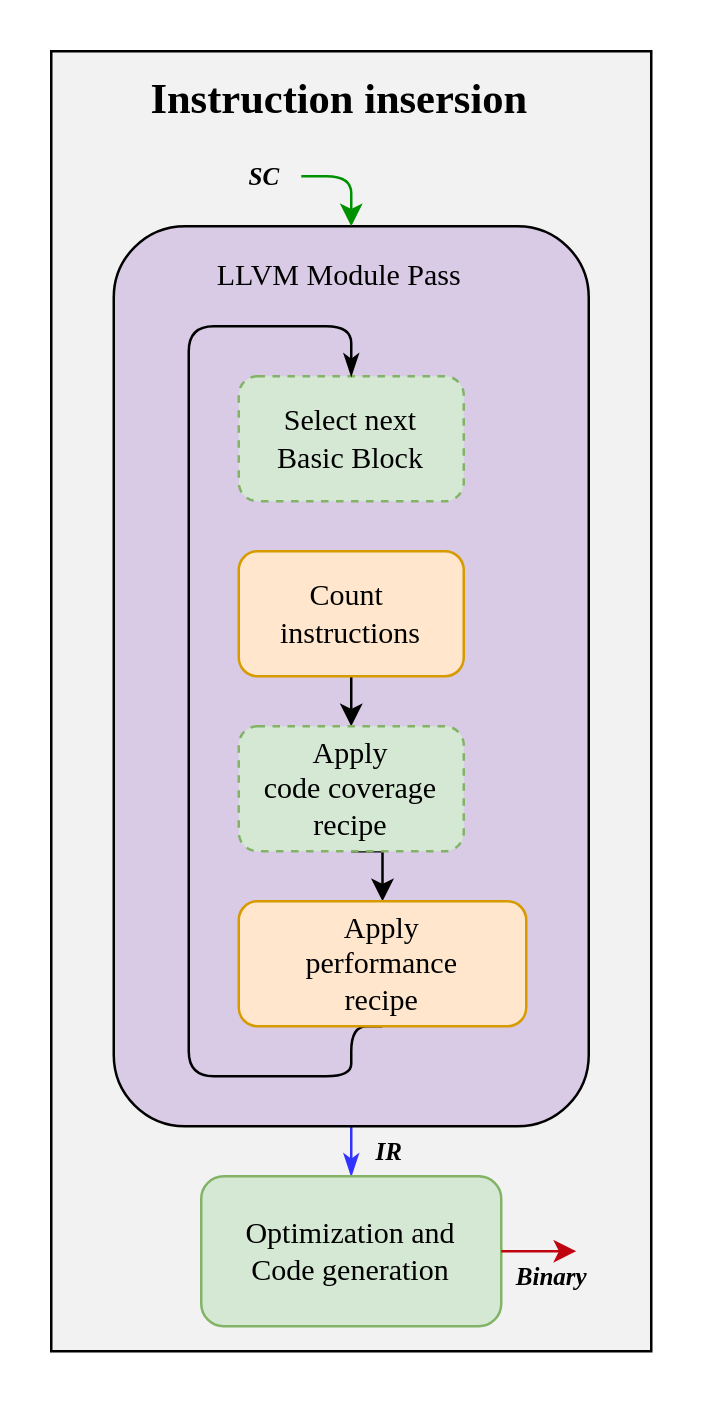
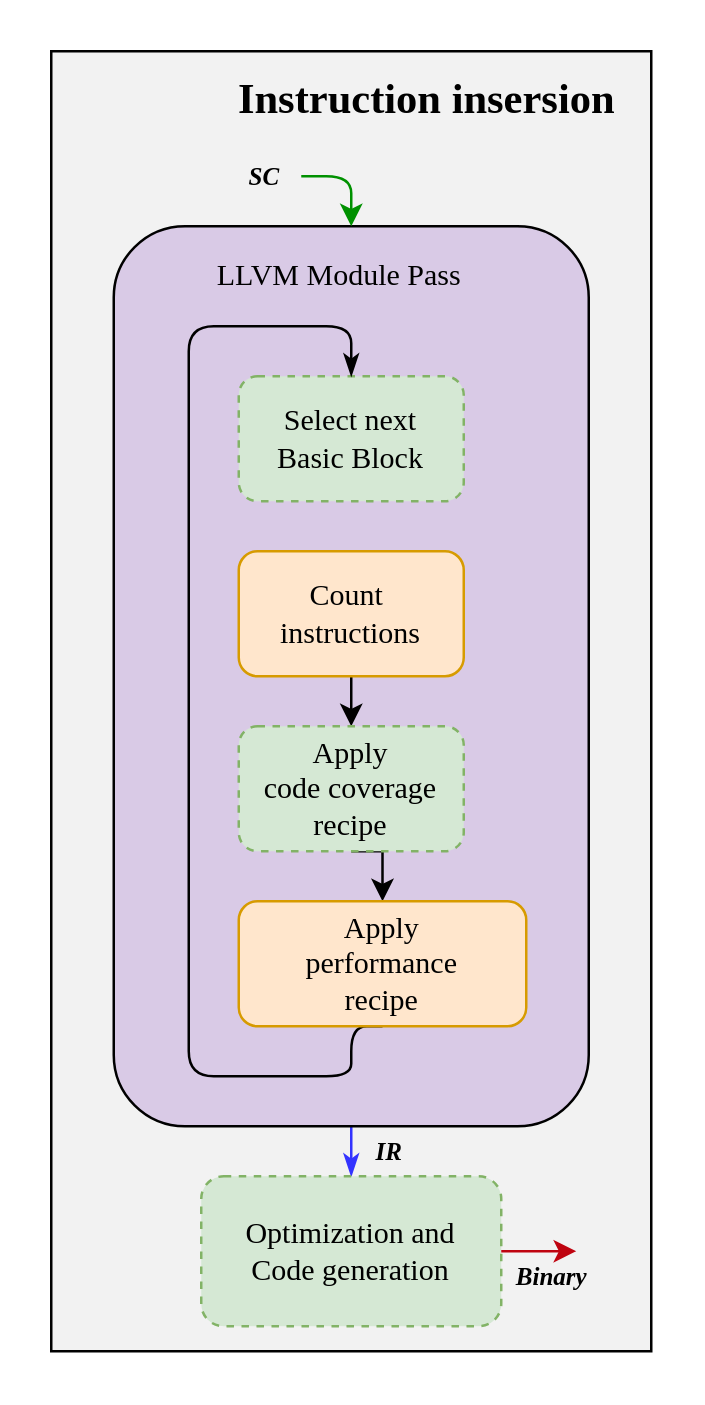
(339, 101) -> (426, 101)
(351, 1251) -> (351, 1251)
